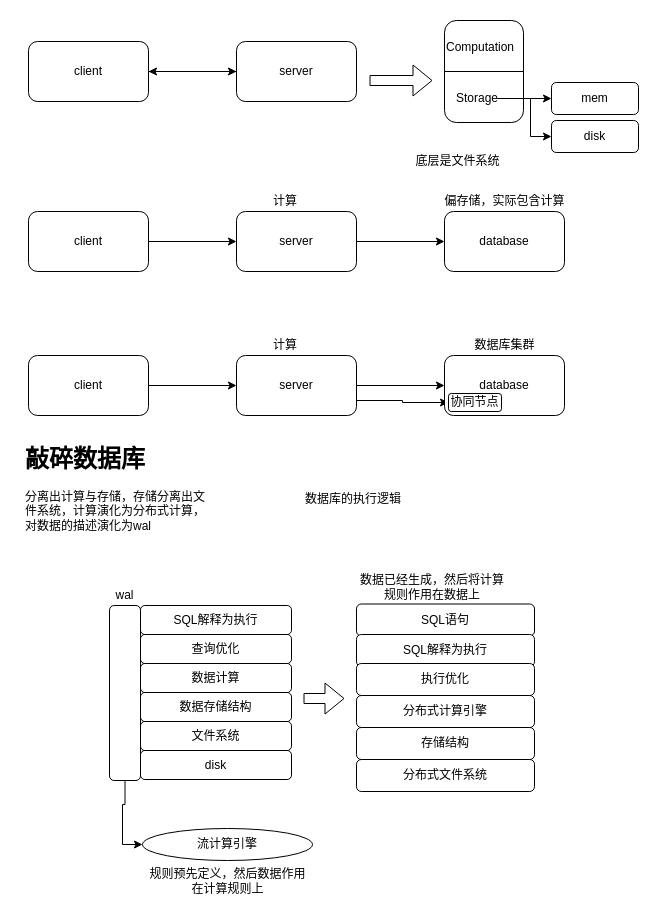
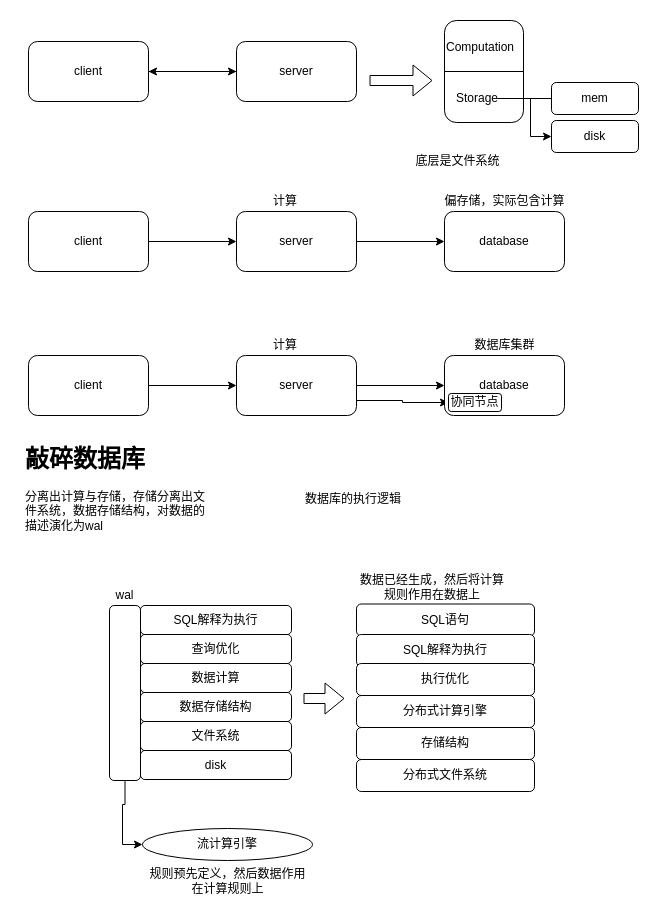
(543, 99) -> (546, 99)
(117, 458) -> (117, 458)
